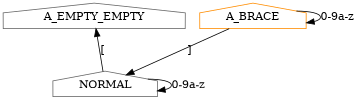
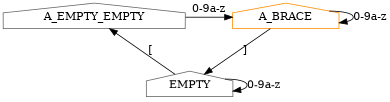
none -> (205, 17)
(105, 85) -> (190, 85)
